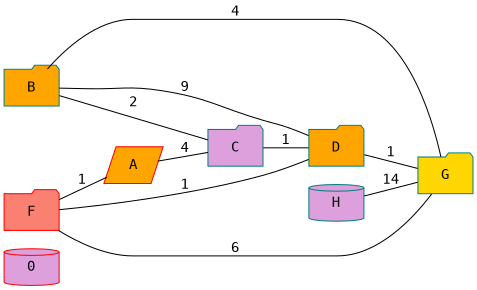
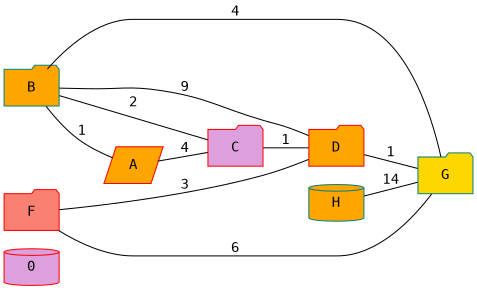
(235, 148) -> (235, 148)
(336, 148) -> (336, 148)
(185, 185) -> (185, 185)
(83, 188) -> (76, 137)
(336, 203) -> (336, 203)
